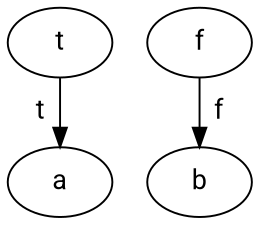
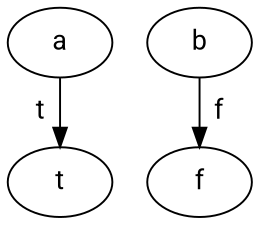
(60, 103) -> (60, 103)
(200, 103) -> (200, 103)
